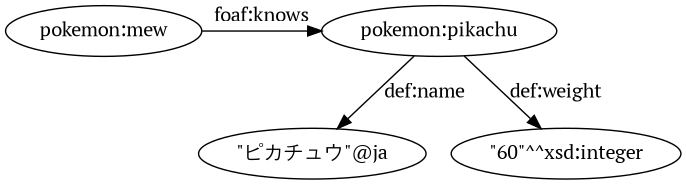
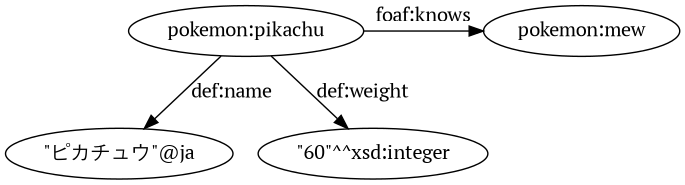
(255, 31) -> (416, 31)
